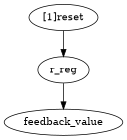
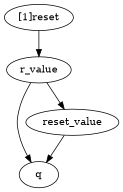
(63, 70) -> (39, 70)
(63, 122) -> (72, 122)
none -> (39, 175)
